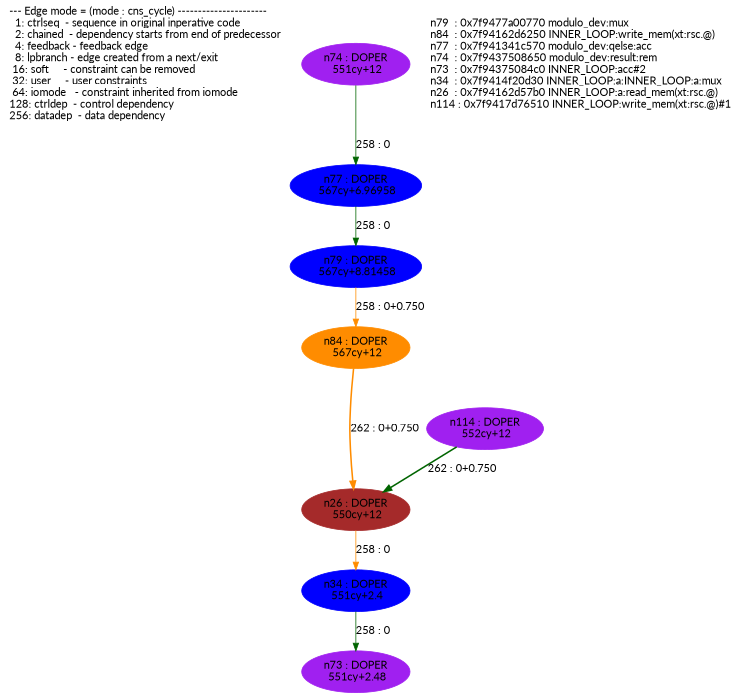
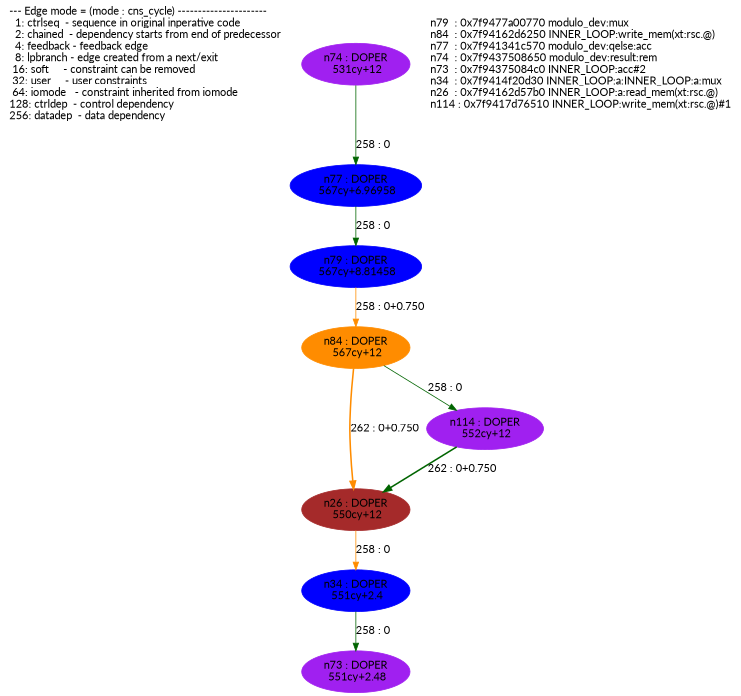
(356, 64) -> (356, 64)
none -> (417, 386)
